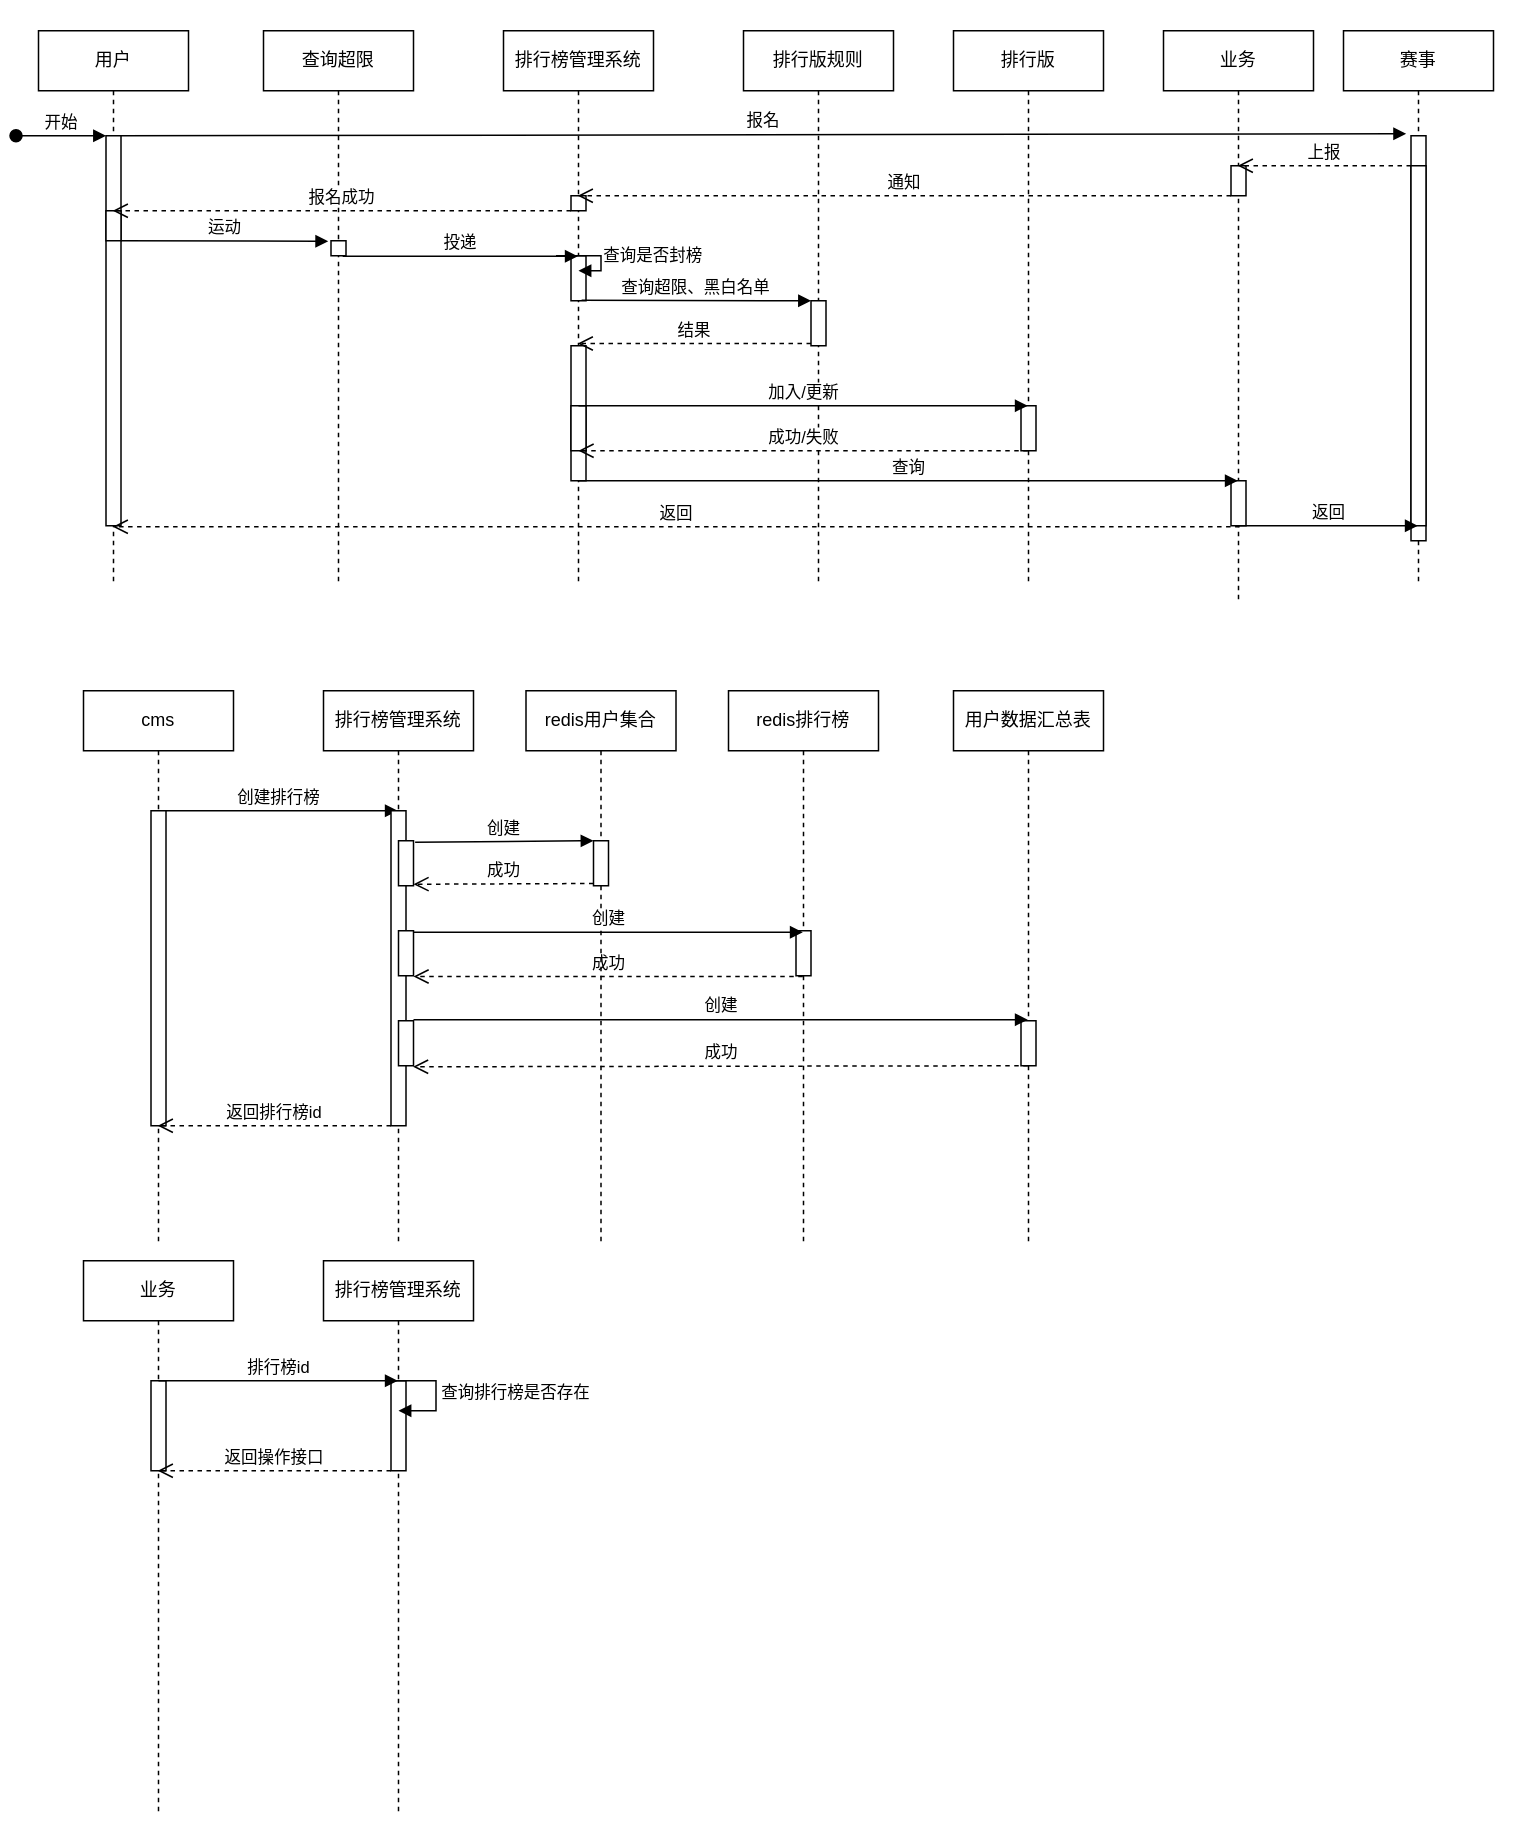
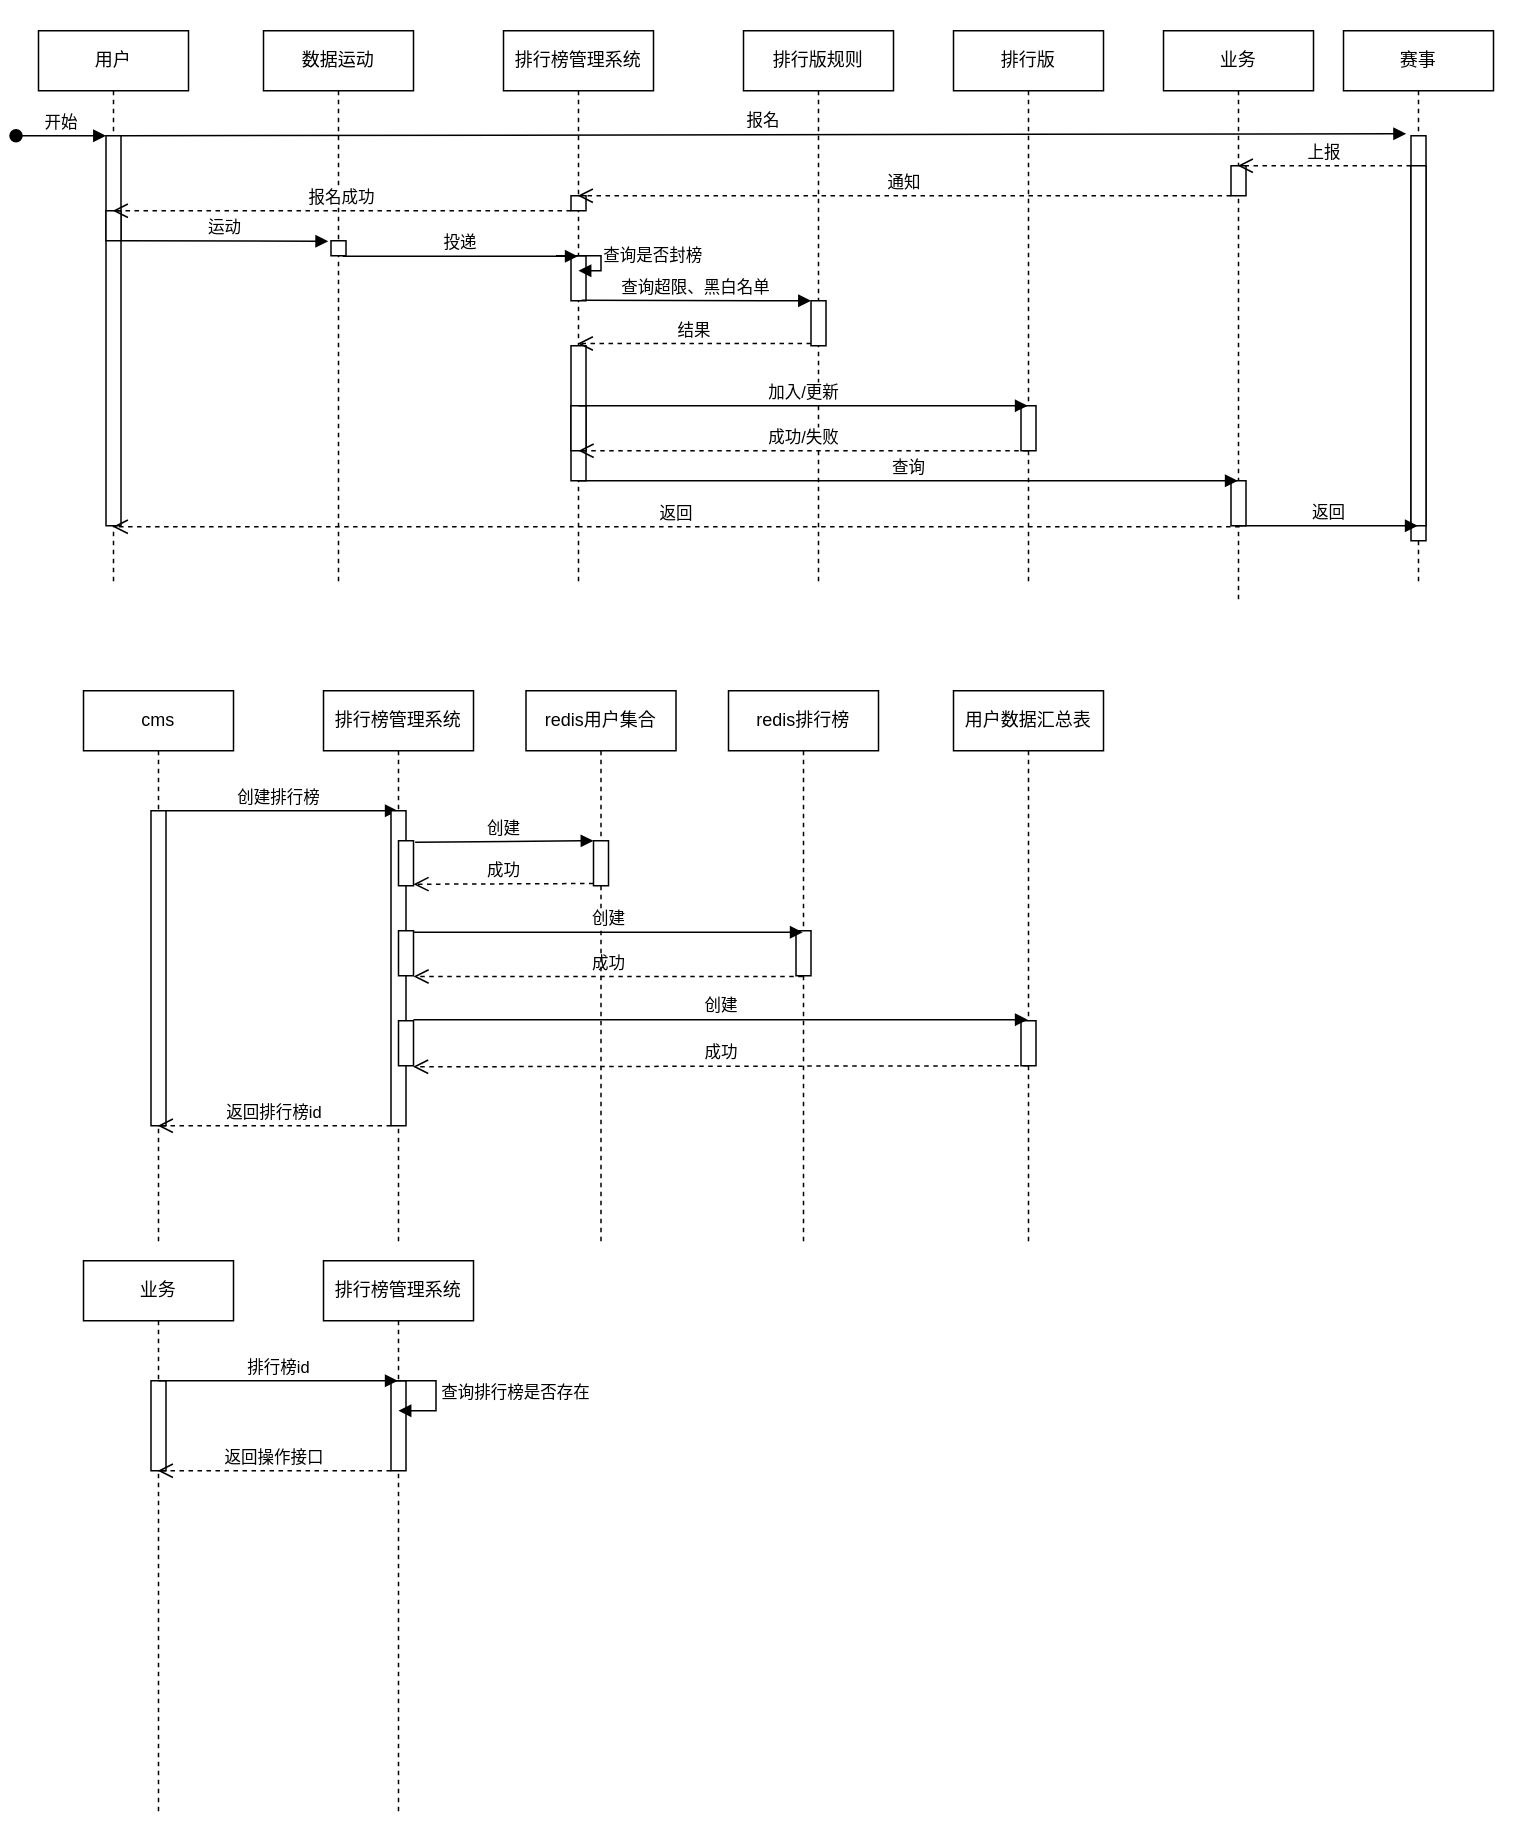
(338, 61) -> (338, 61)
